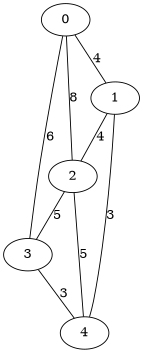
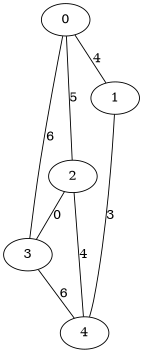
(74, 98) -> (74, 98)
(94, 137) -> none
(58, 216) -> (58, 216)
(84, 255) -> (84, 255)
(64, 294) -> (64, 294)
